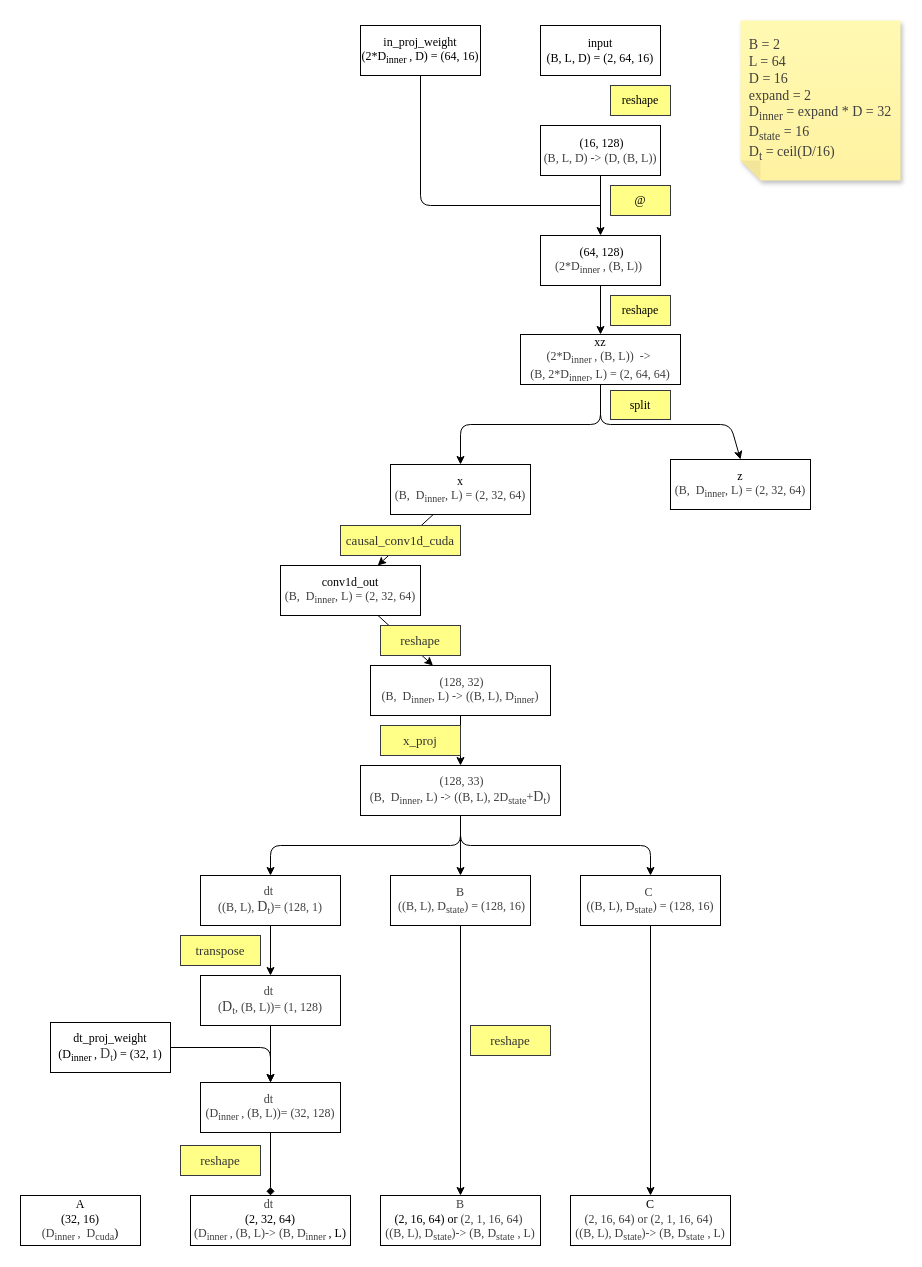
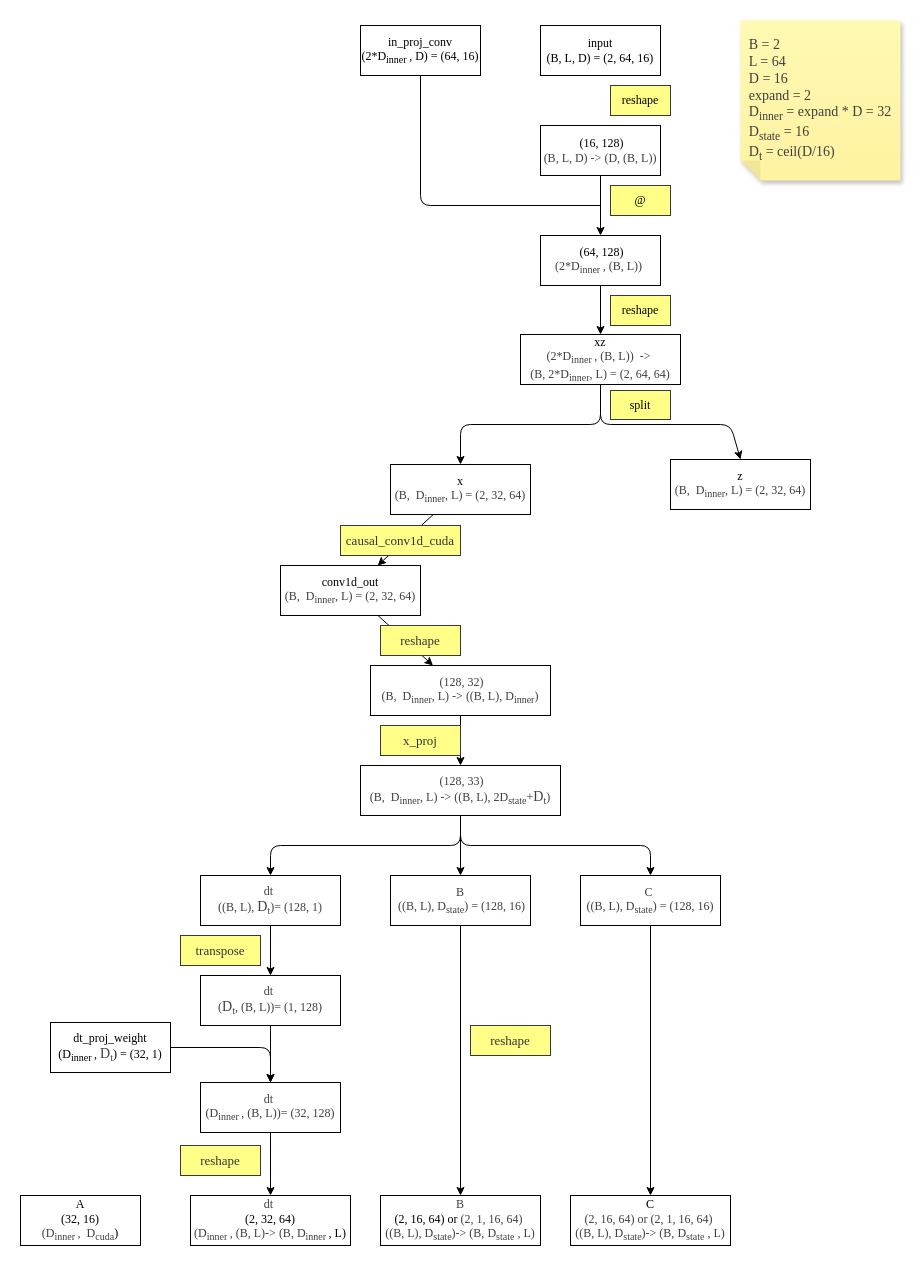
(421, 51) -> (421, 51)
(271, 1187) -> (271, 1187)
